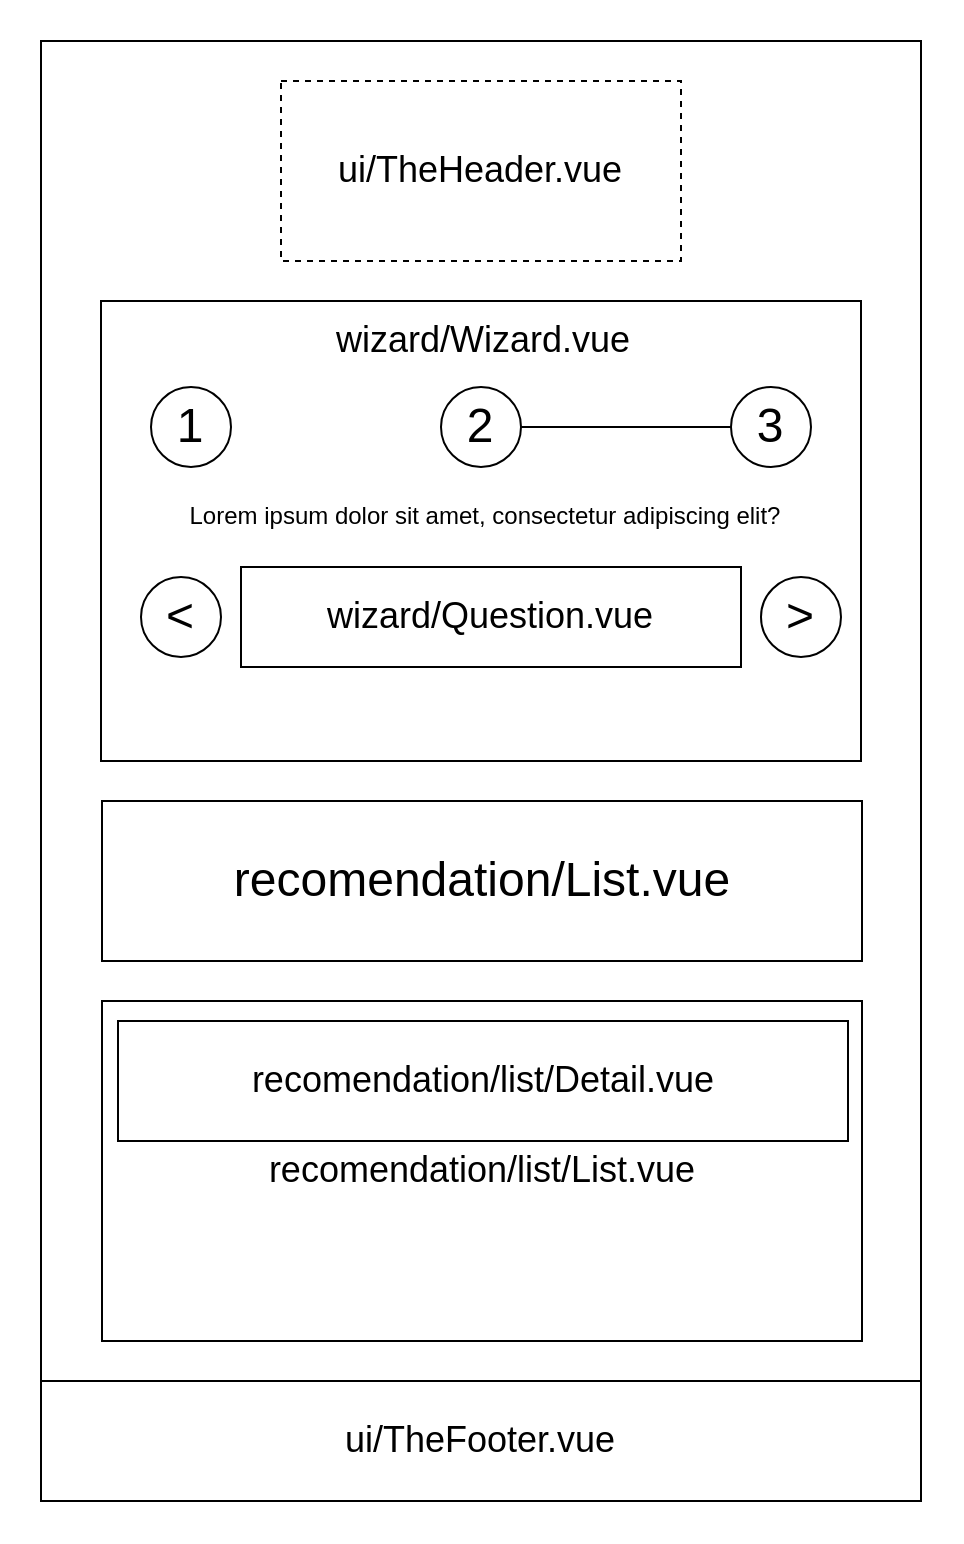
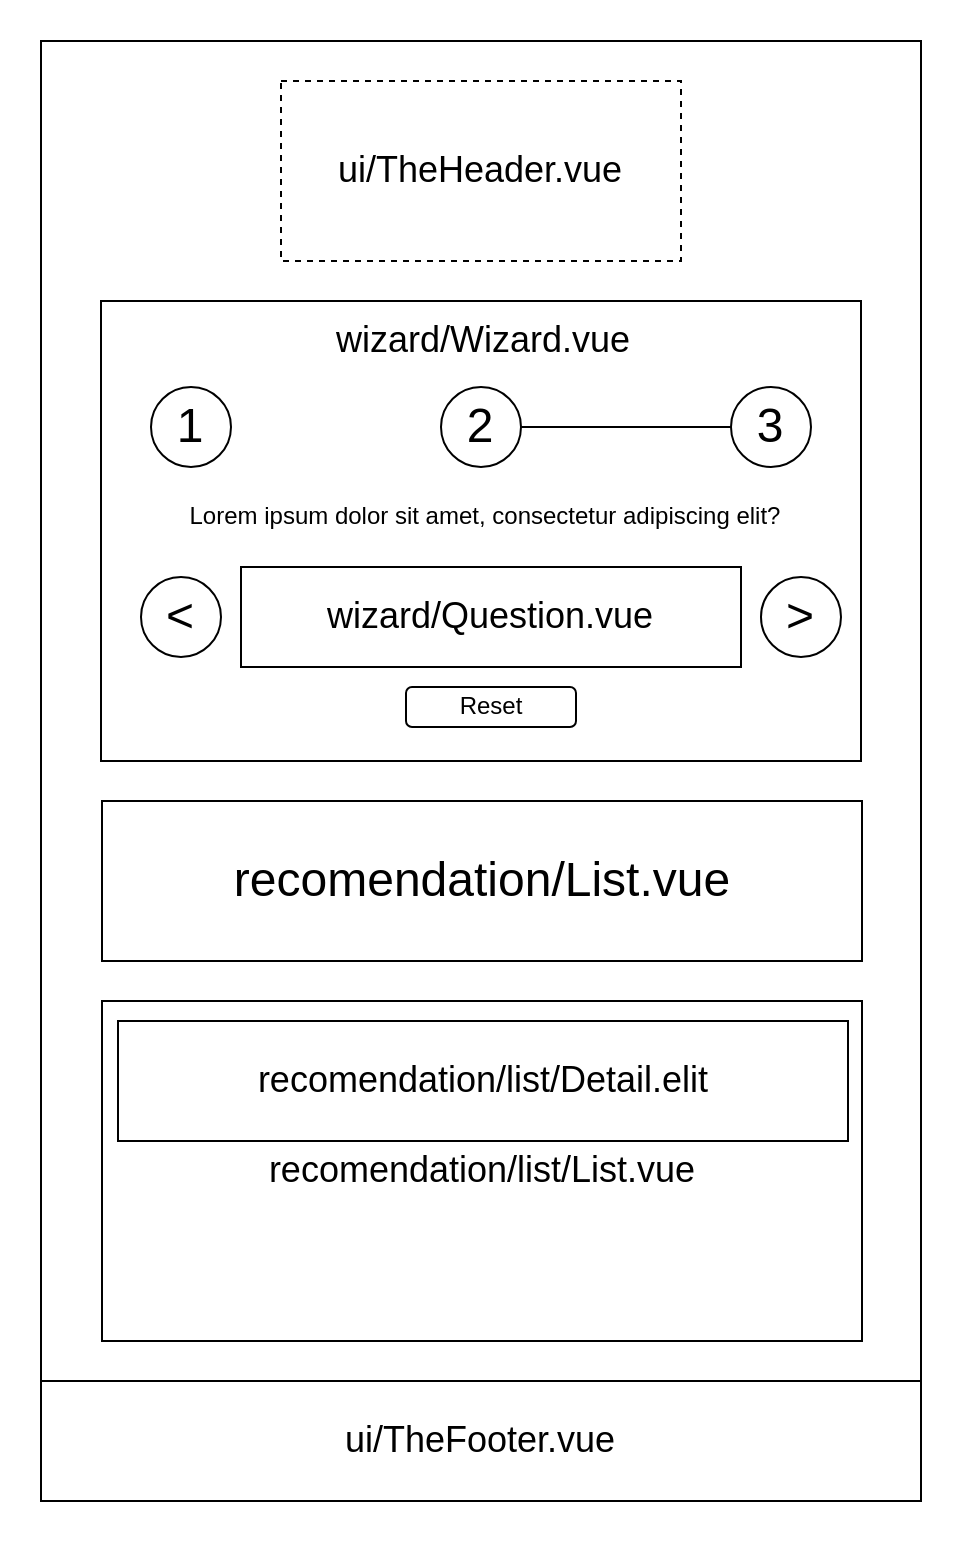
none -> (491, 707)
(484, 1081) -> (484, 1081)
